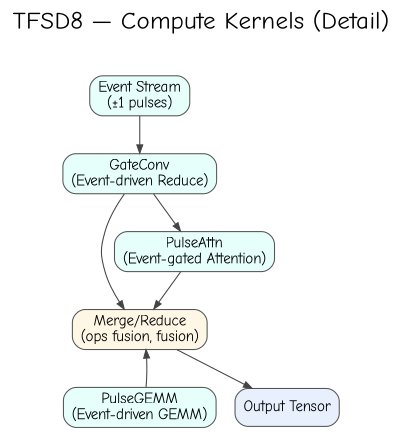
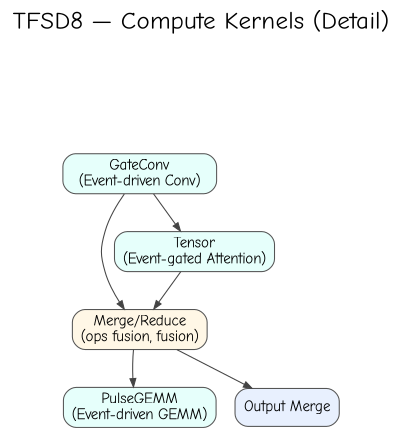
(140, 96) -> none
(140, 174) -> (140, 174)
(195, 252) -> (195, 252)
(147, 373) -> (133, 364)
(287, 407) -> (287, 407)
